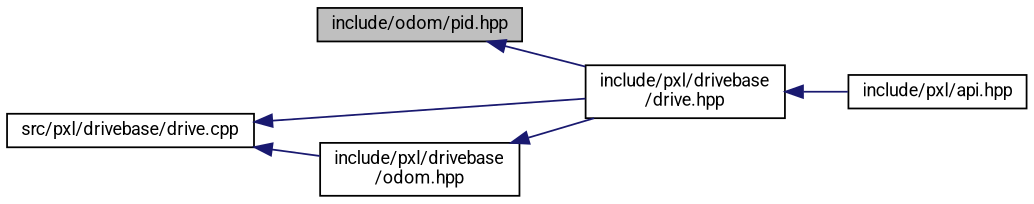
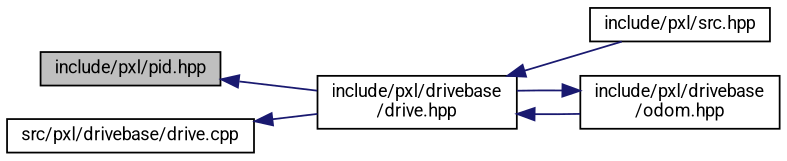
(420, 25) -> (131, 69)
(938, 92) -> (680, 25)
(296, 153) -> (557, 114)
